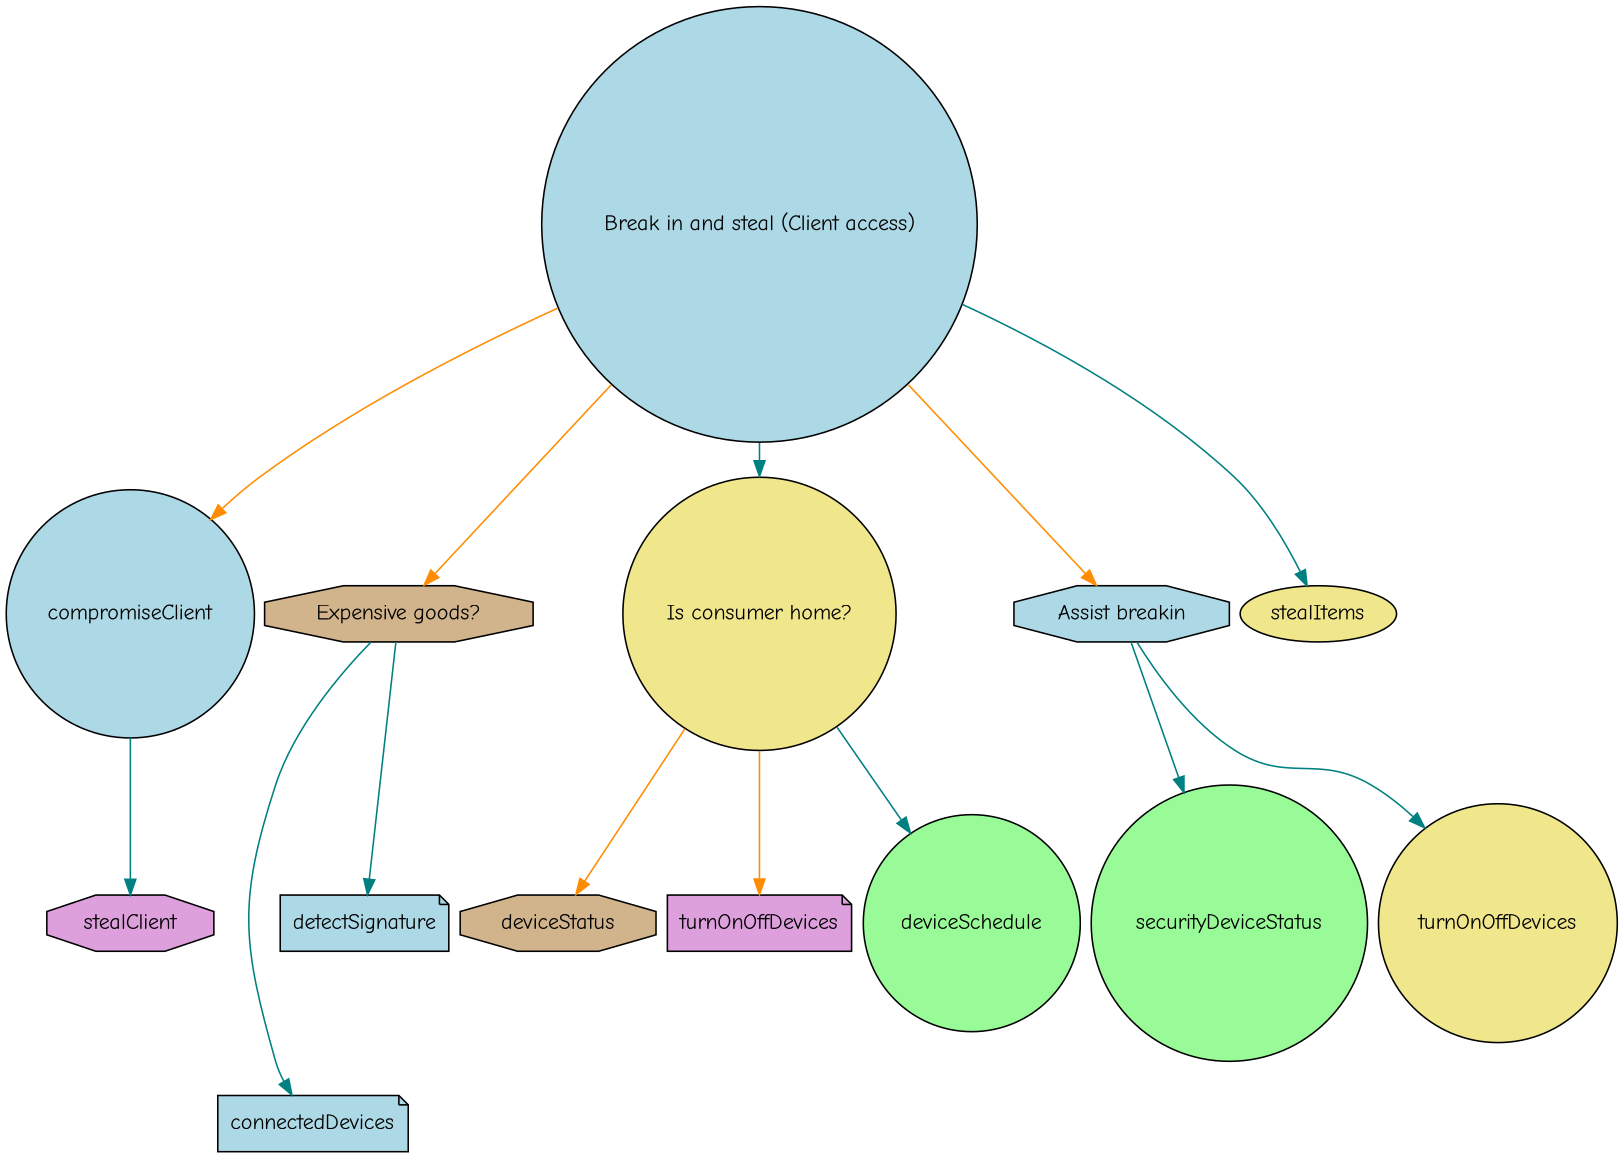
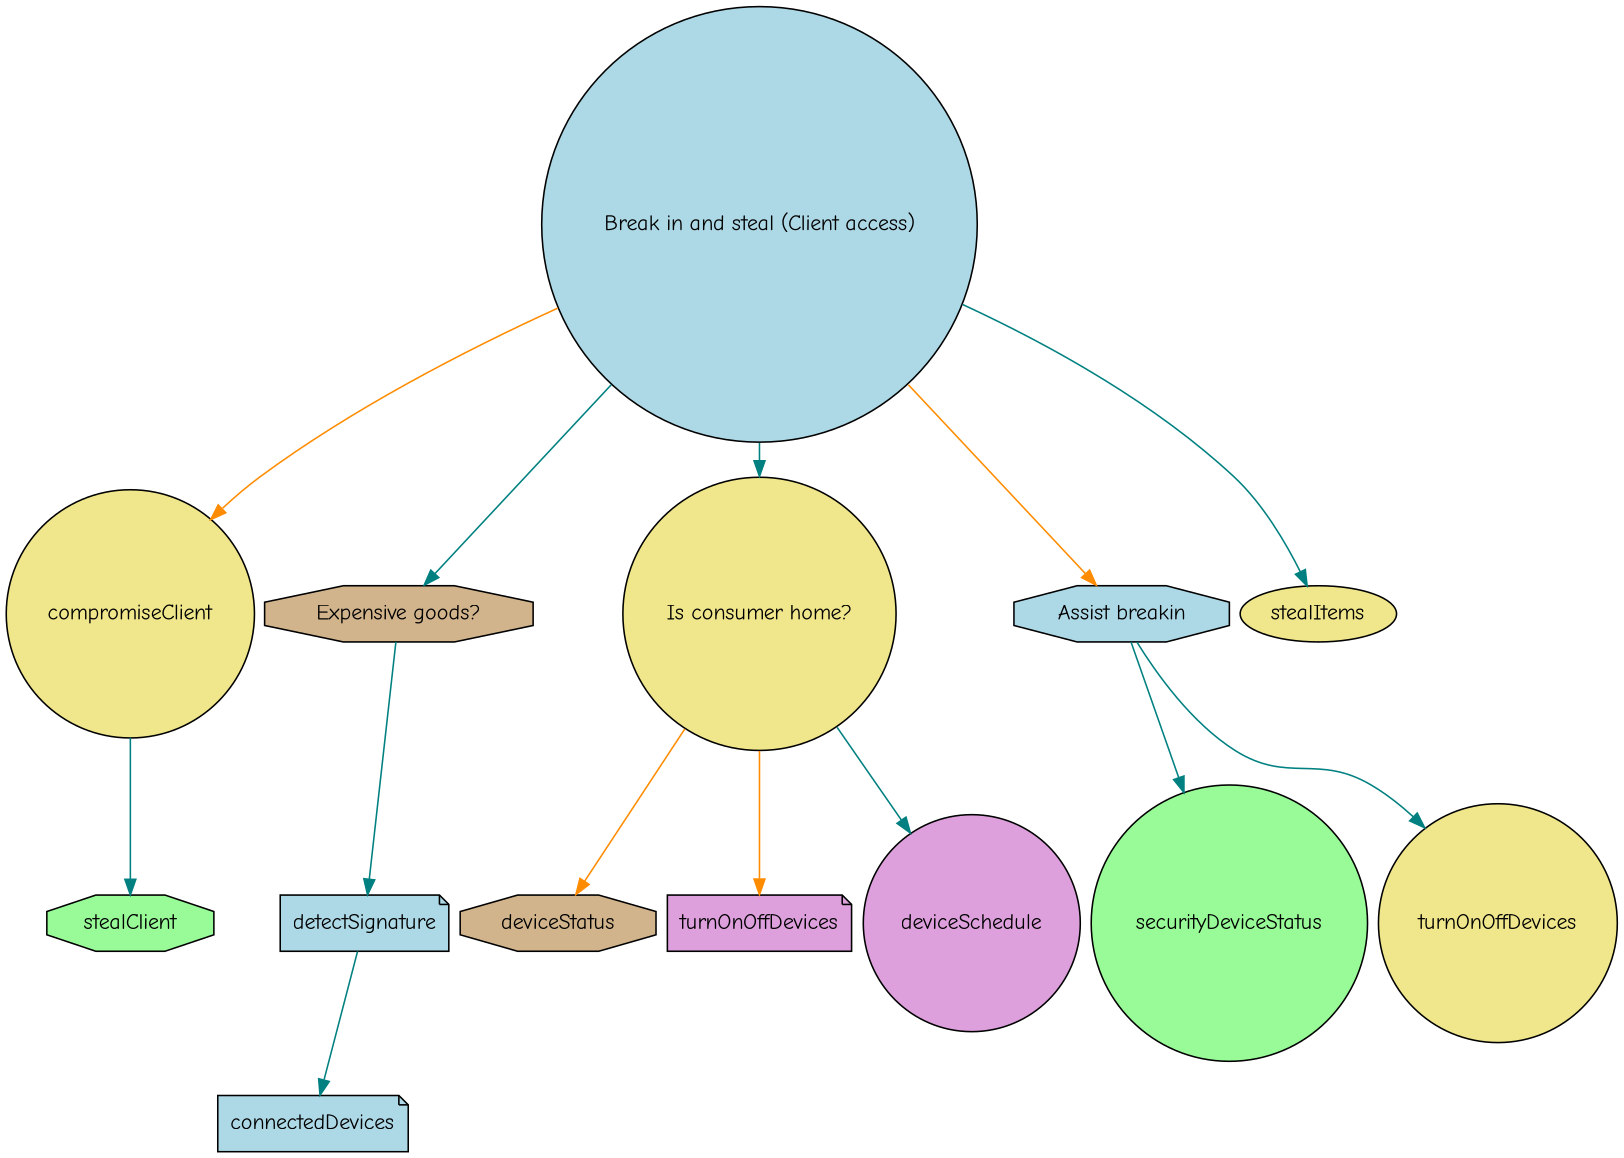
(523, 479) -> (523, 479)
(130, 614) -> (130, 614)
(258, 848) -> (341, 1016)
(130, 923) -> (130, 923)
(972, 923) -> (972, 923)
